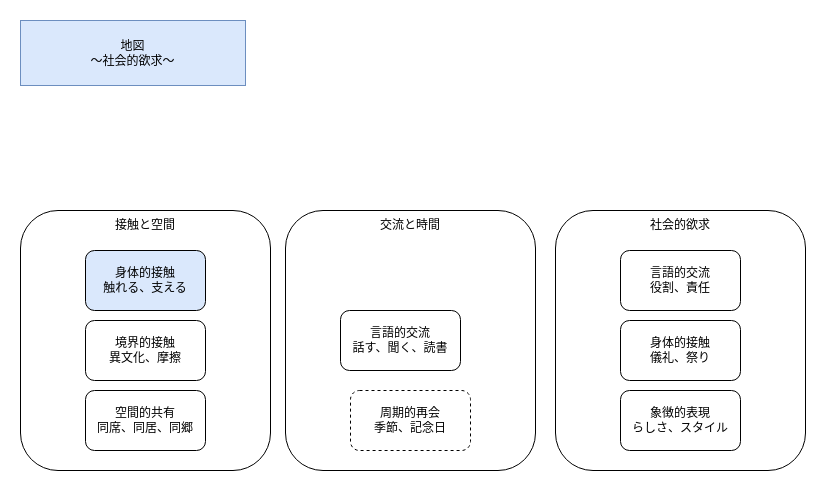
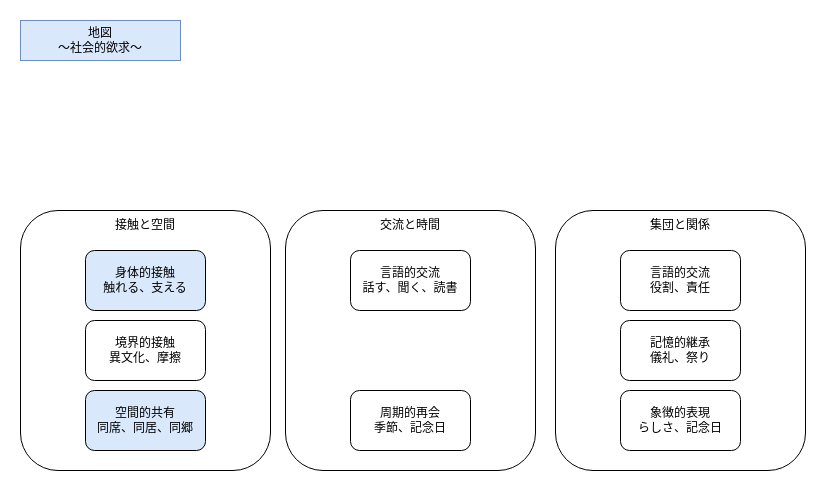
(133, 53) -> (101, 41)
(681, 226) -> (681, 226)
(401, 341) -> (411, 281)
(681, 351) -> (681, 351)
(146, 421) -> (146, 421)
(411, 421) -> (411, 421)
(681, 421) -> (681, 421)
